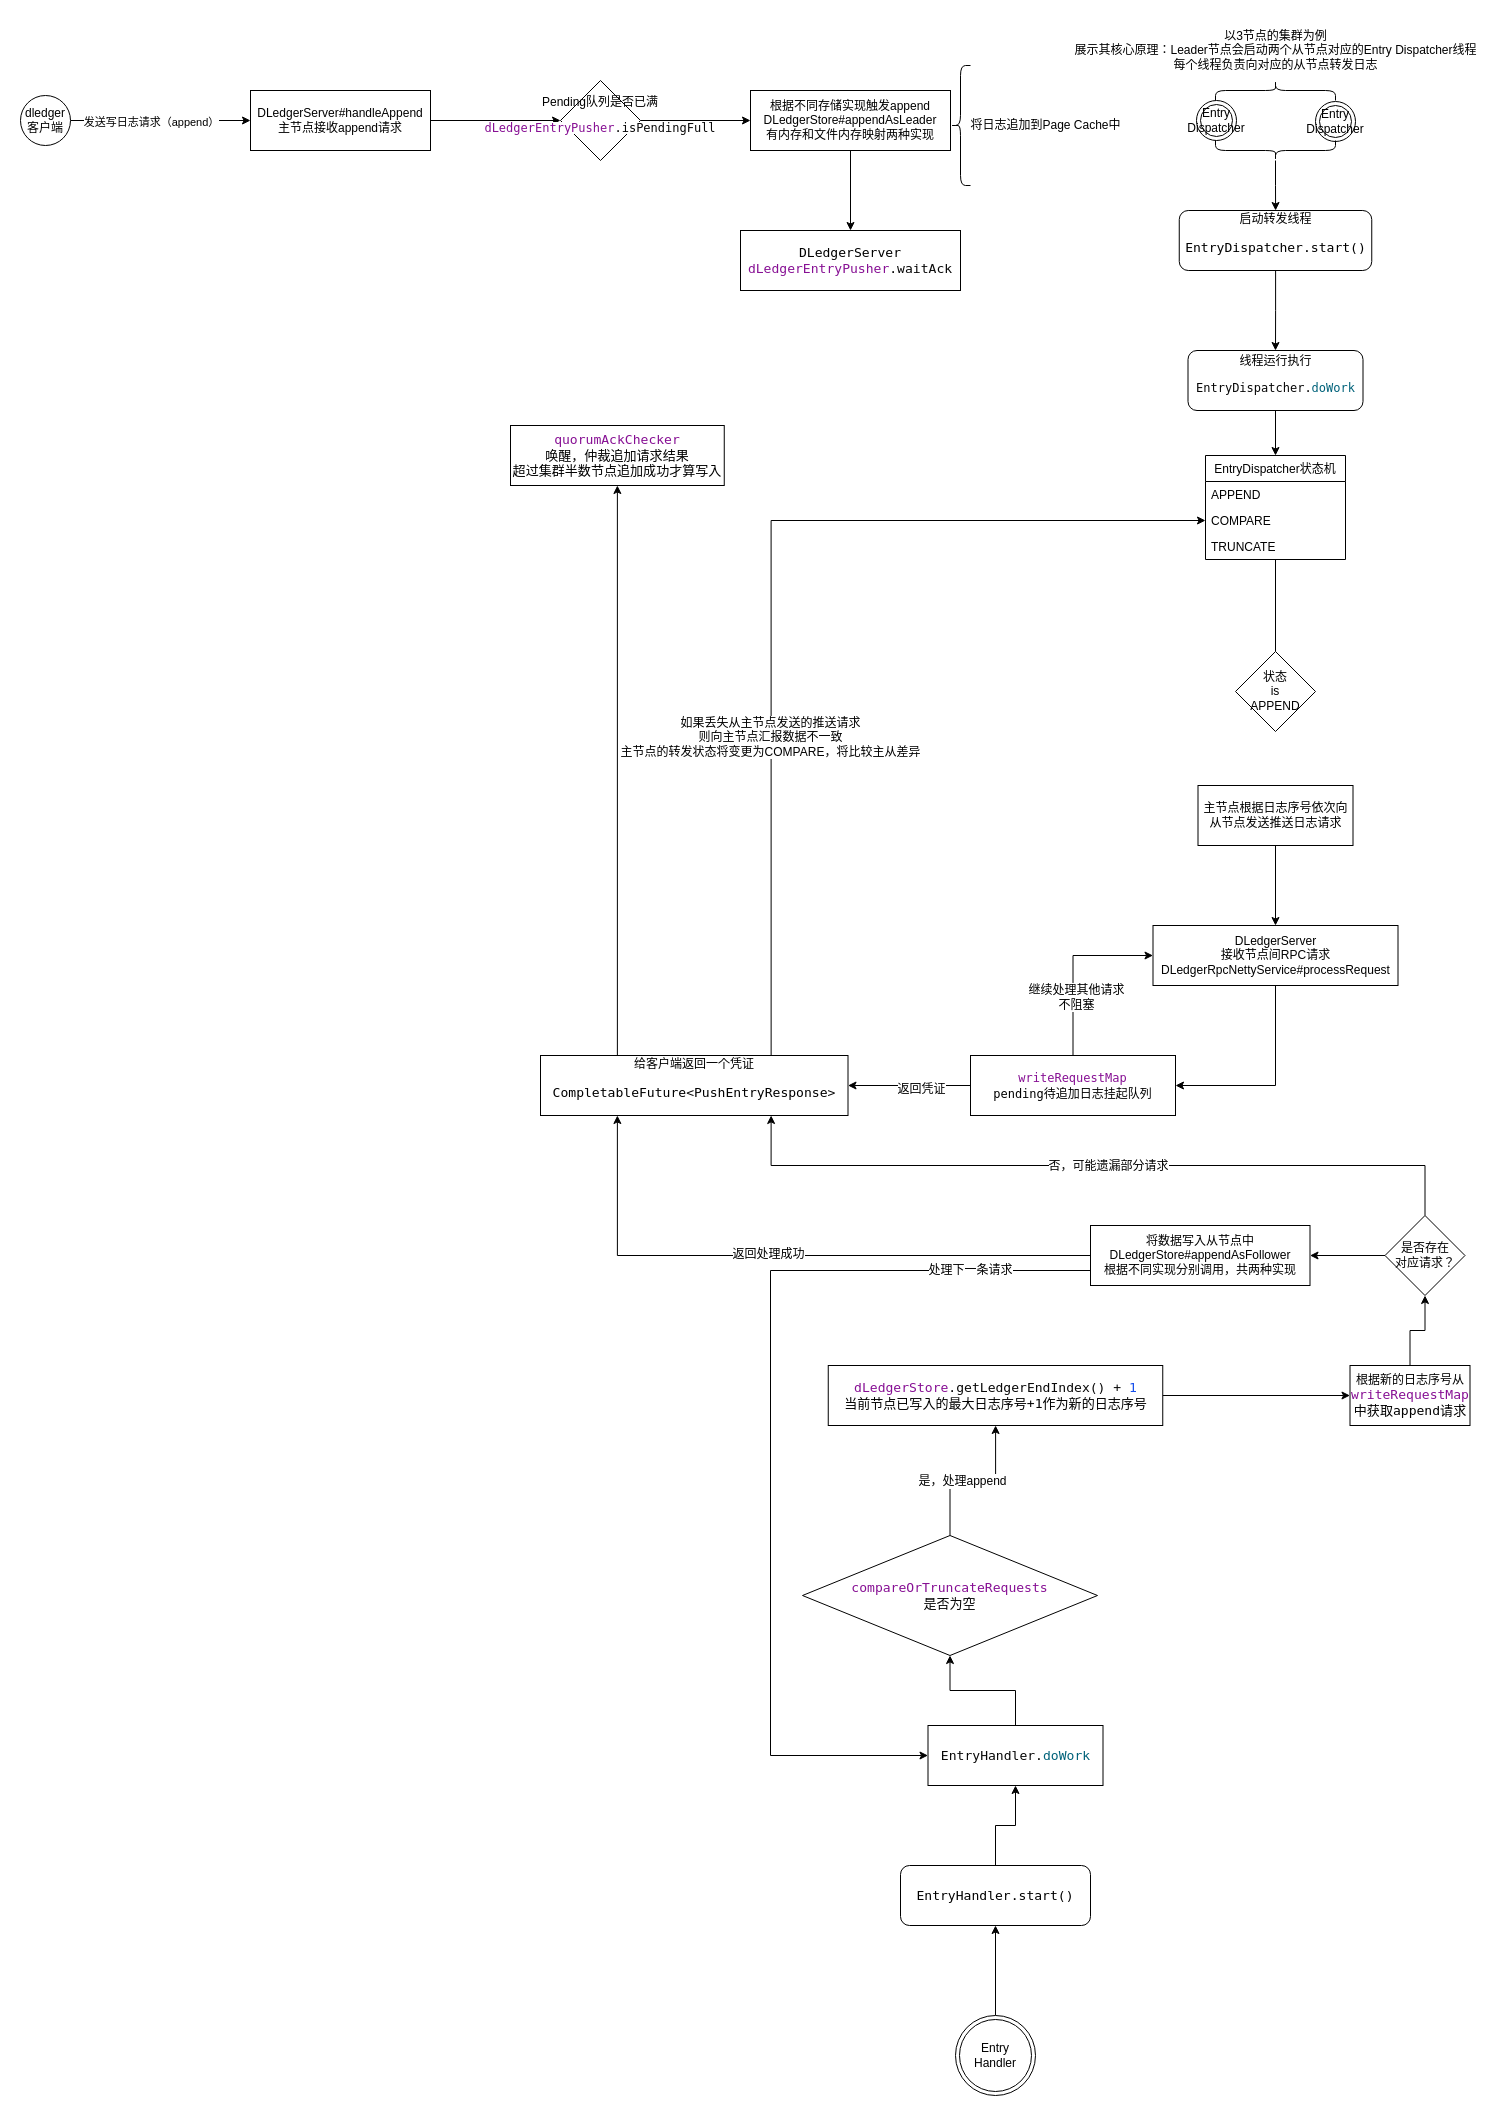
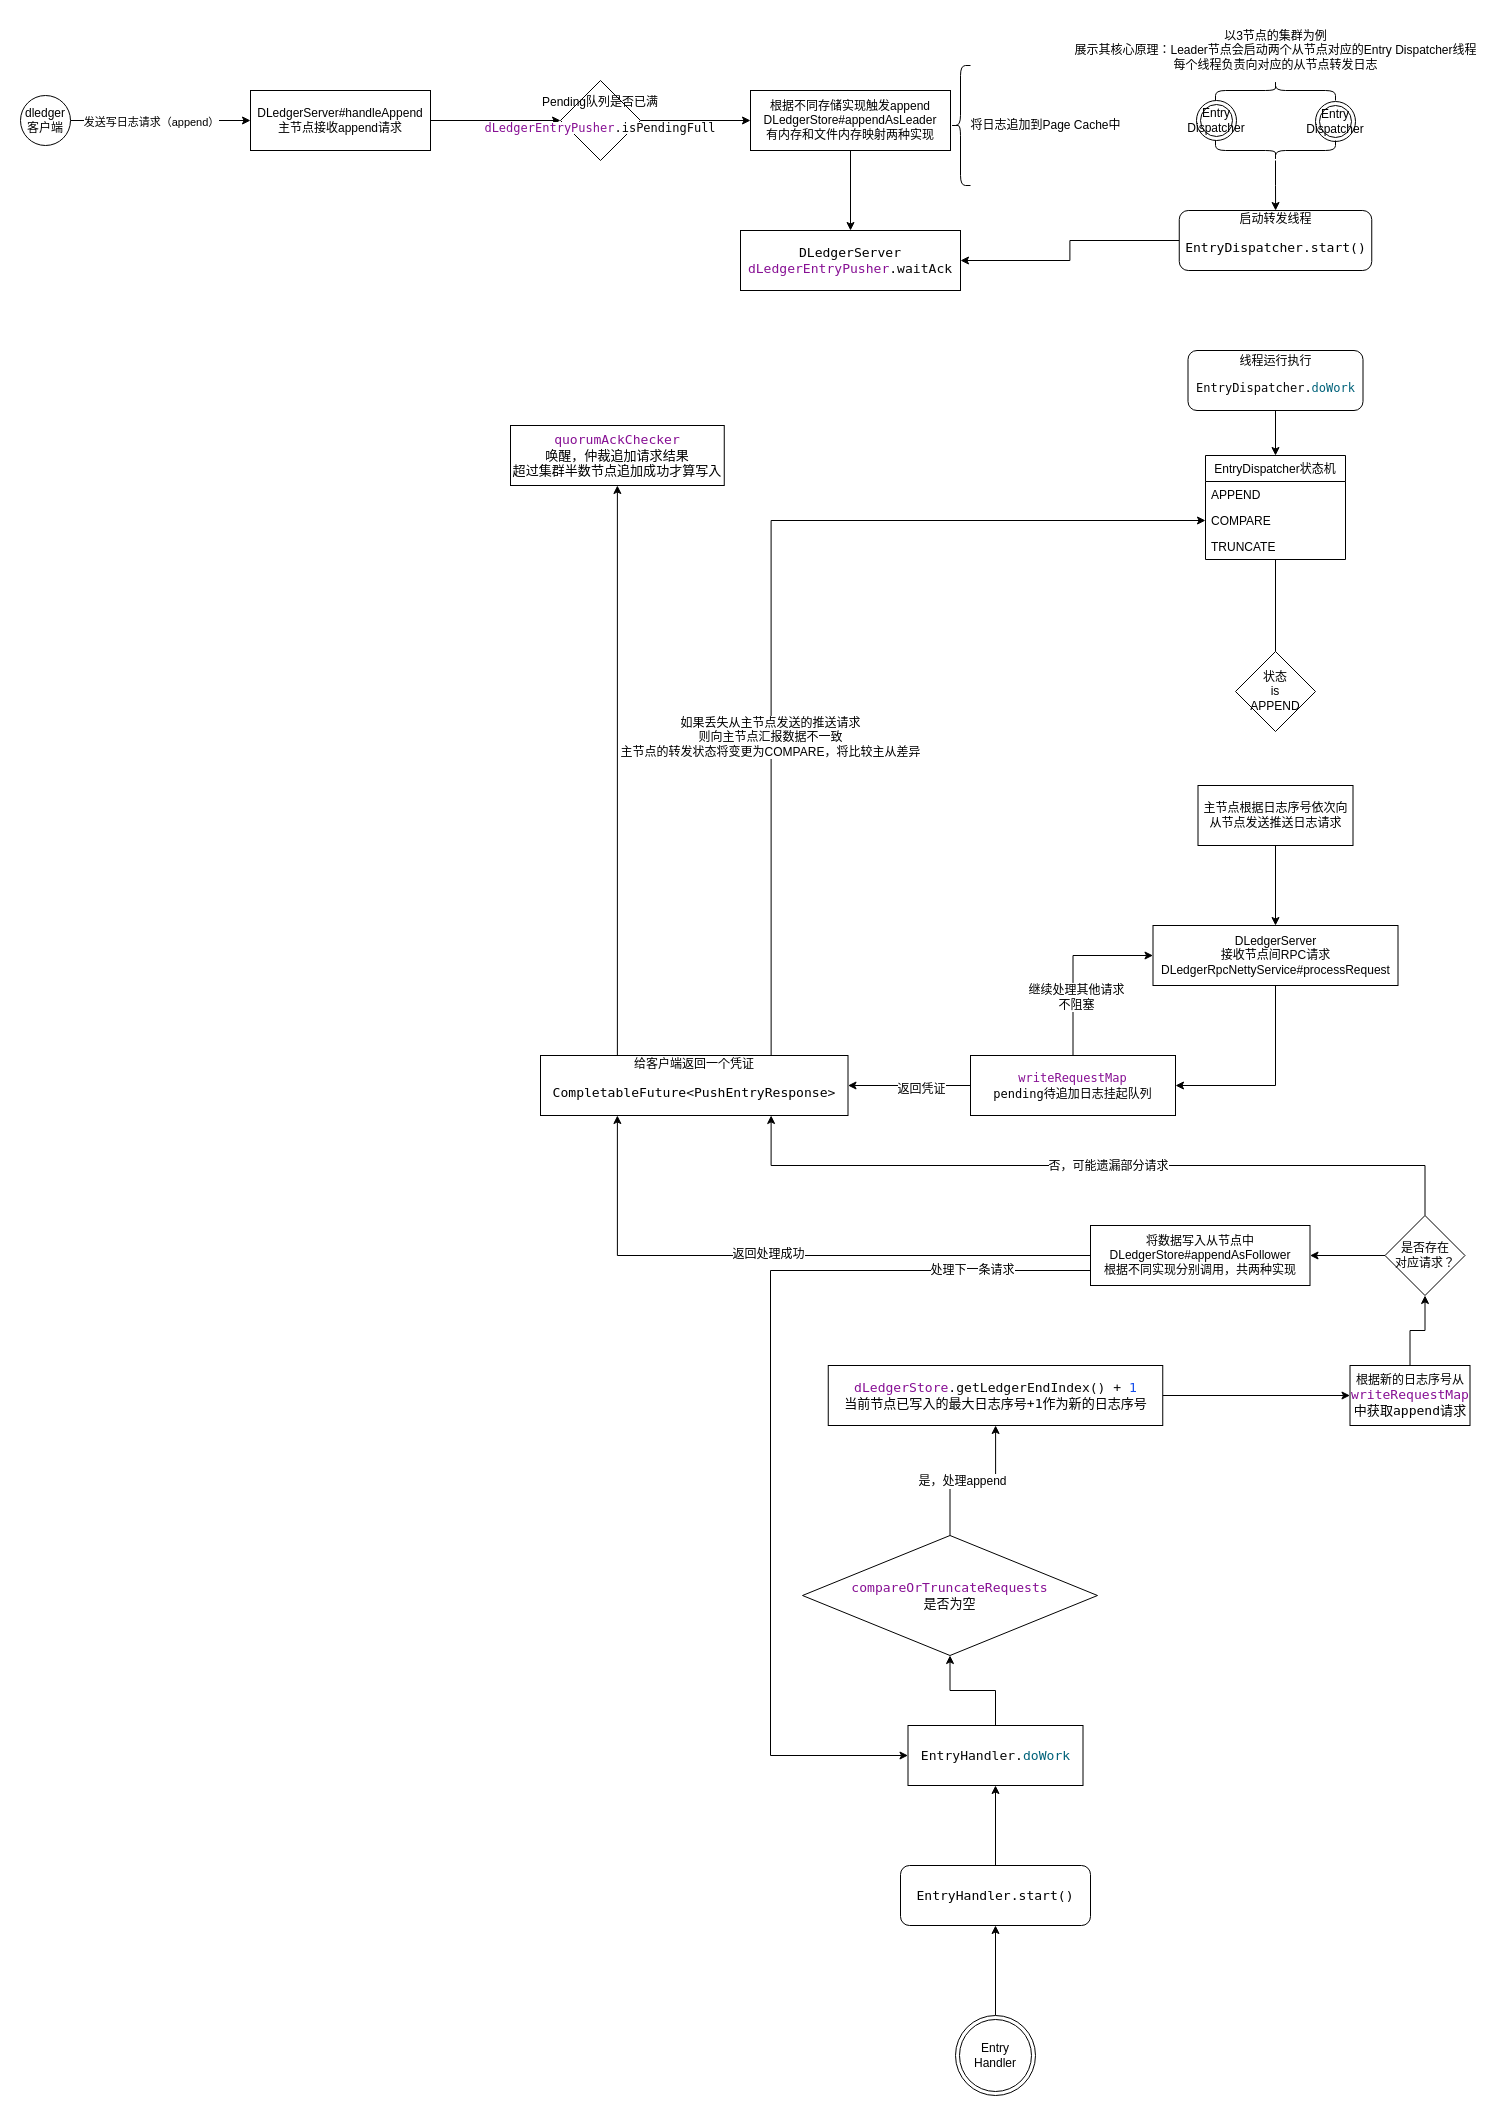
(1276, 307) -> (1070, 248)
(1016, 1756) -> (996, 1756)
